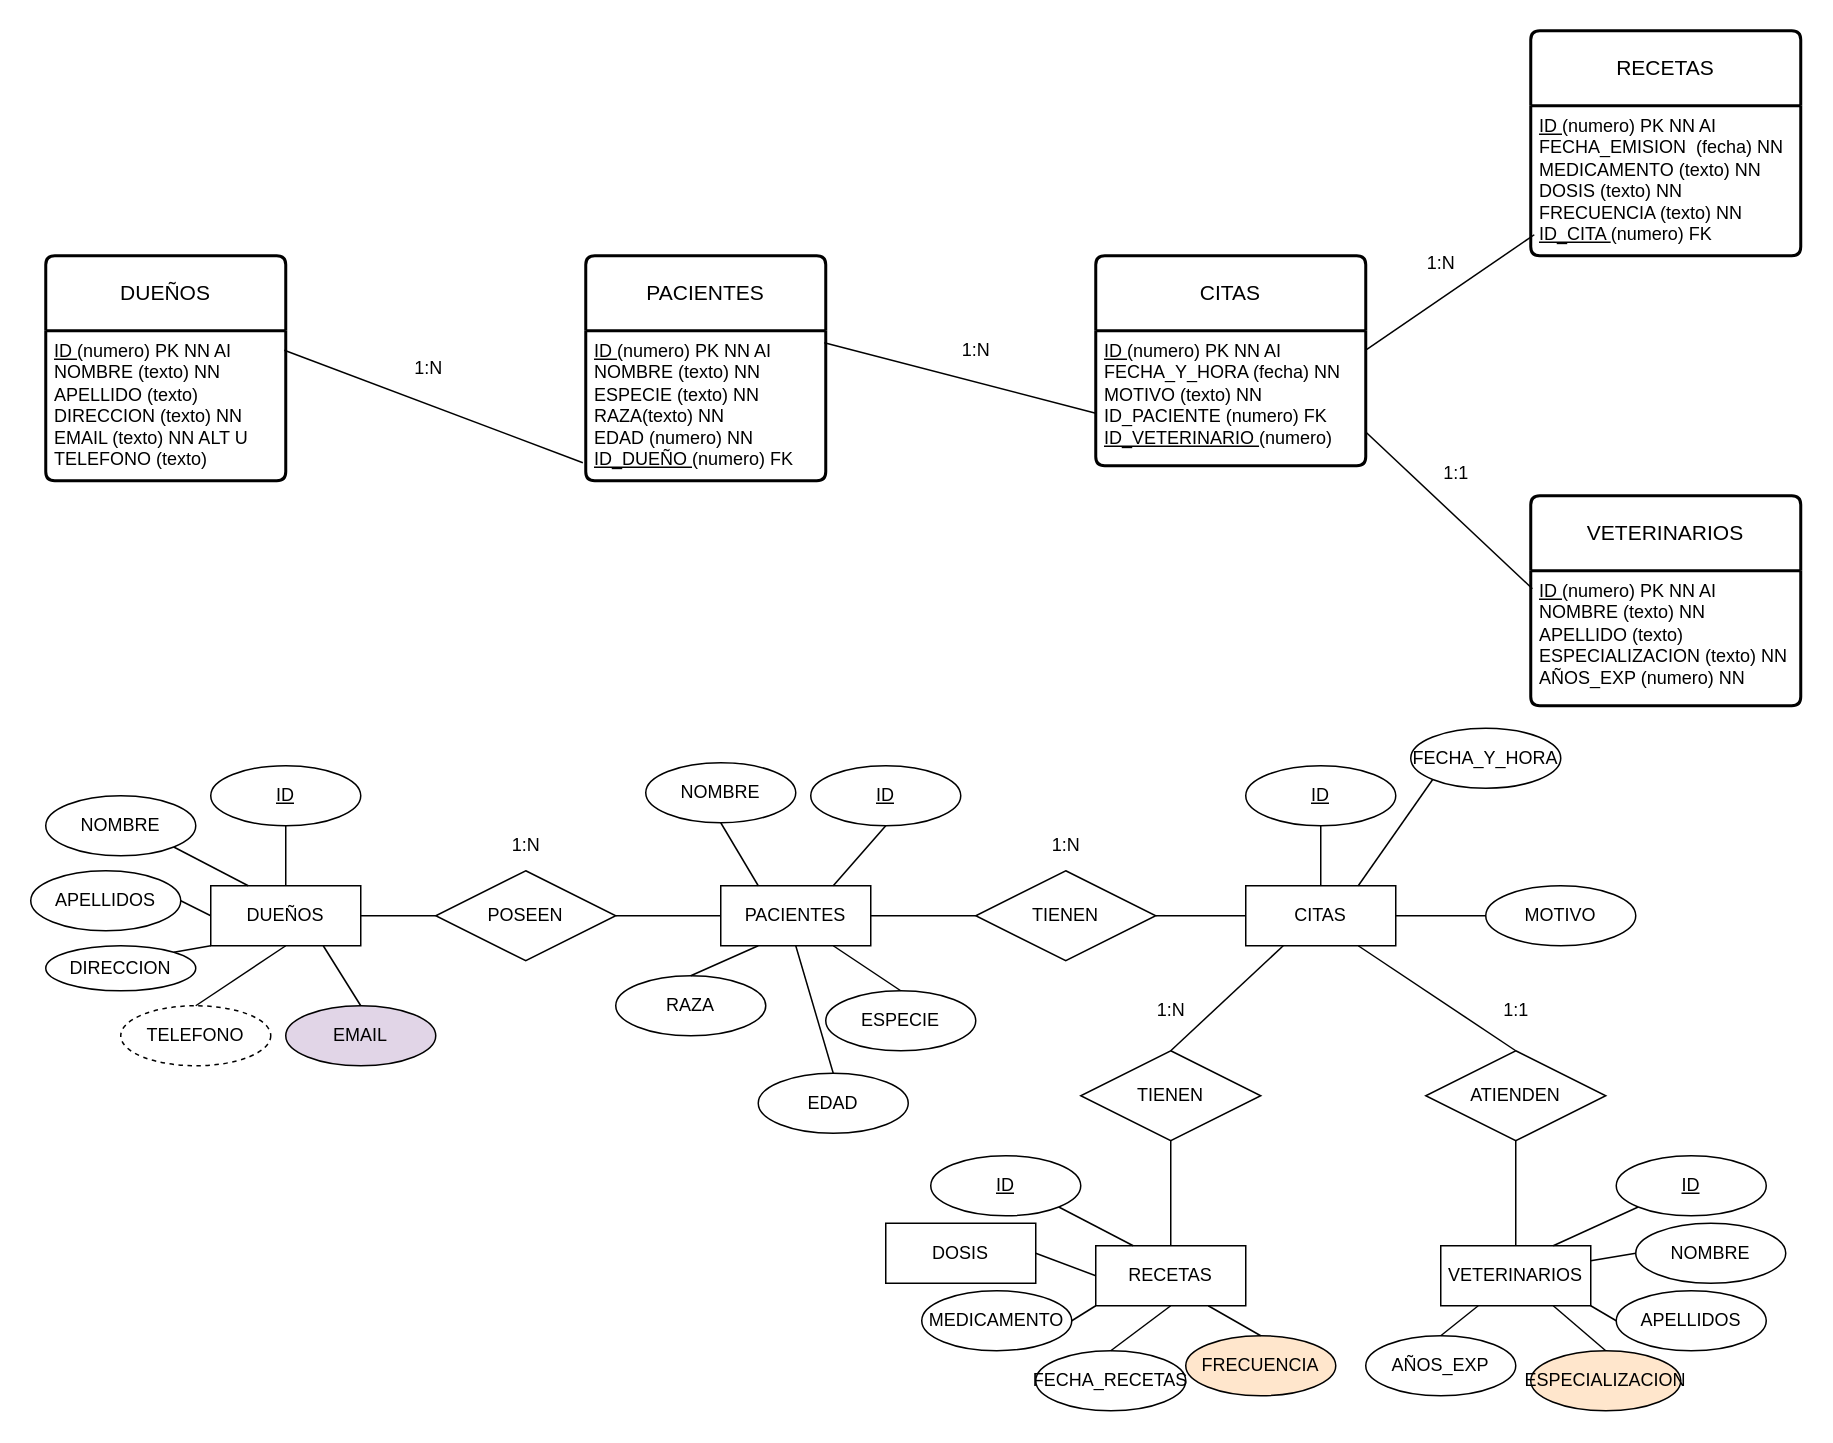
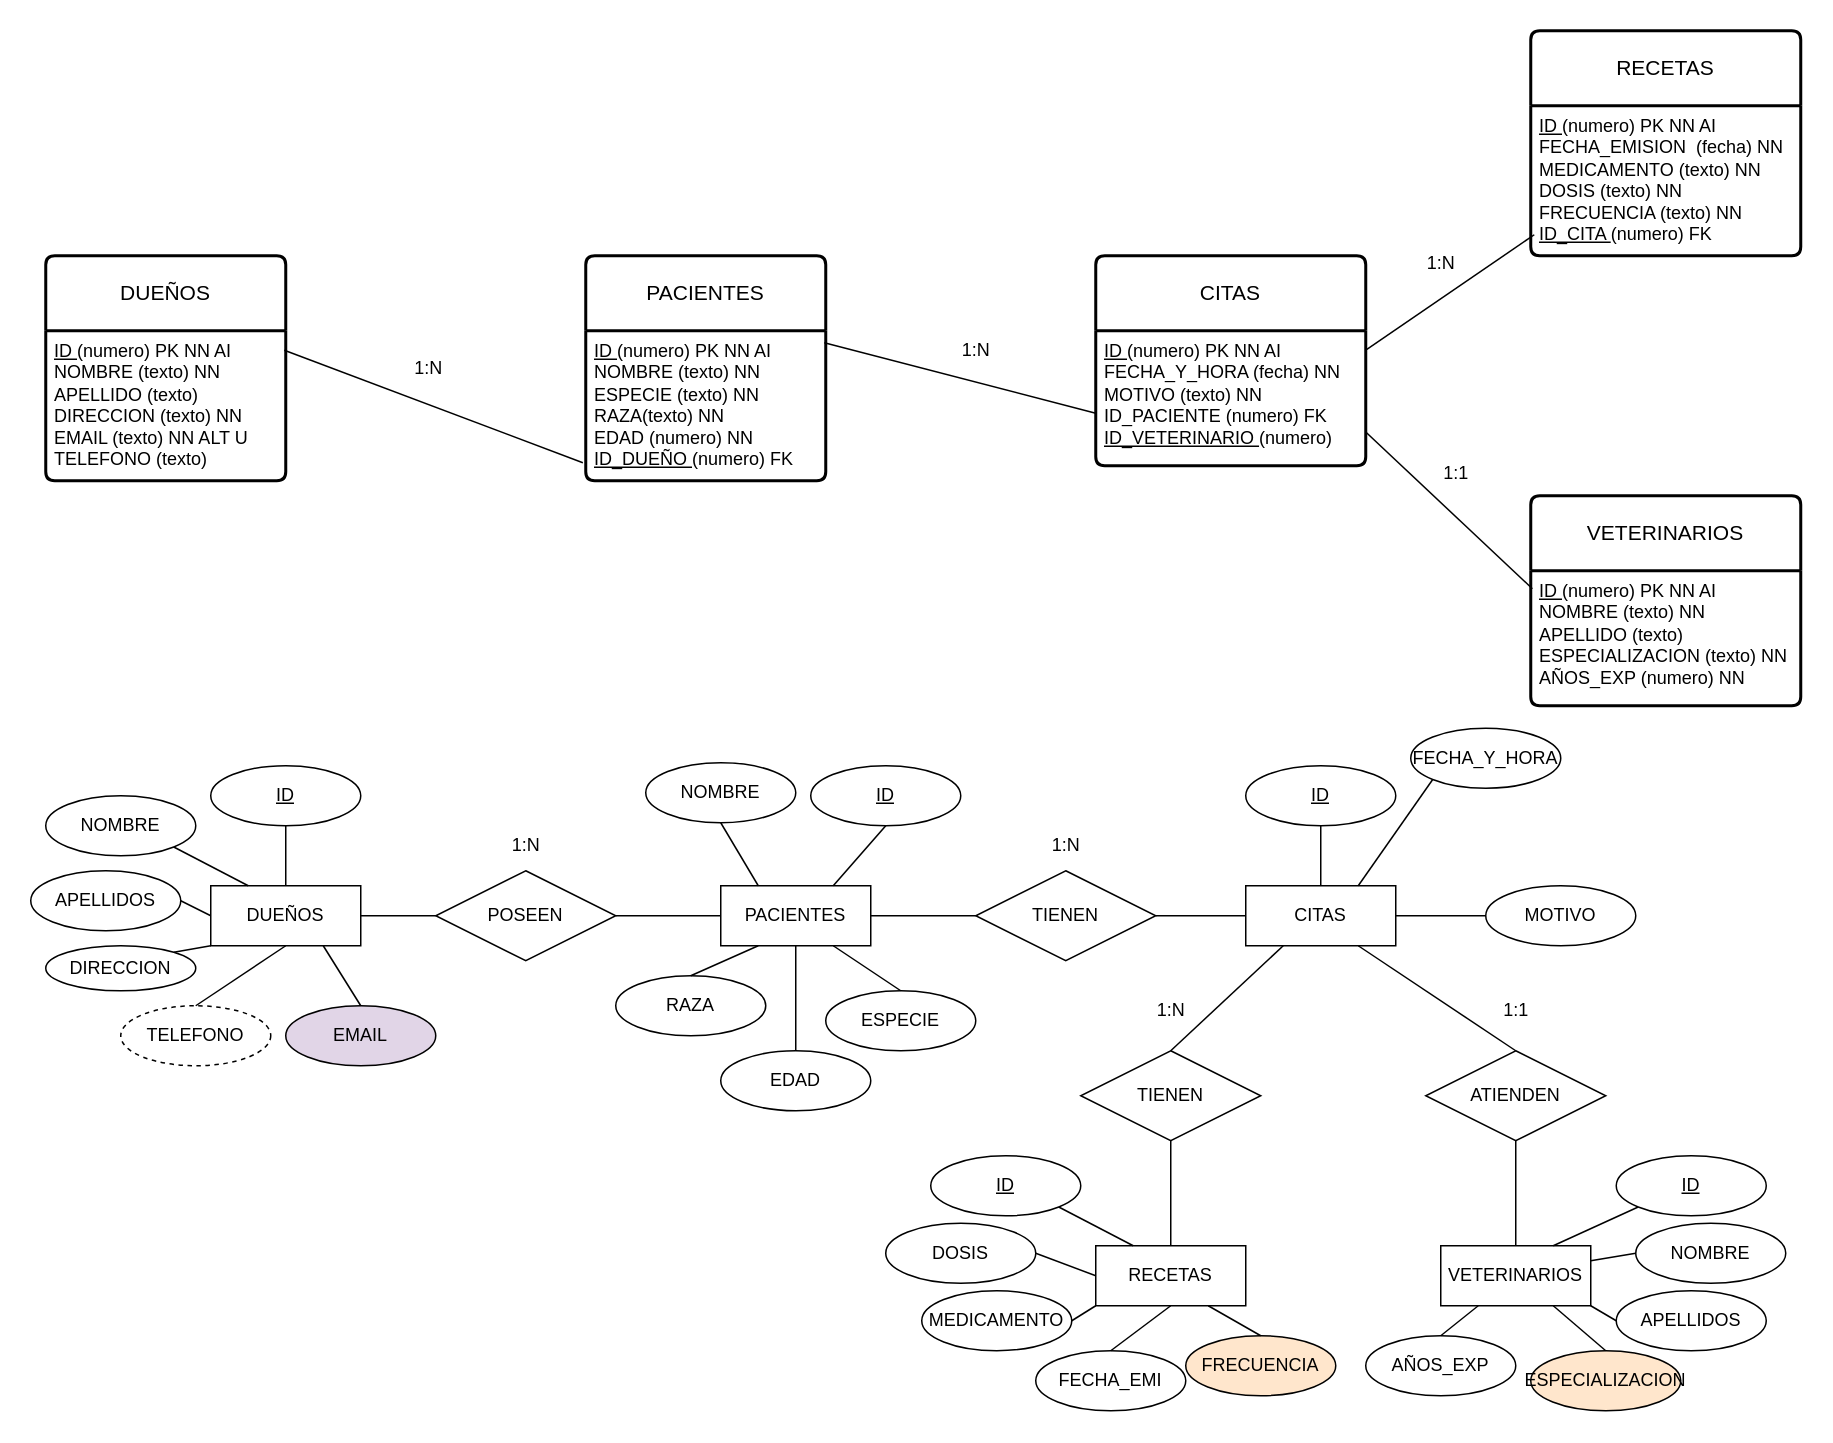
(833, 1103) -> (796, 1081)
(961, 1253) -> (961, 1253)
(1111, 1381) -> (1111, 1381)
